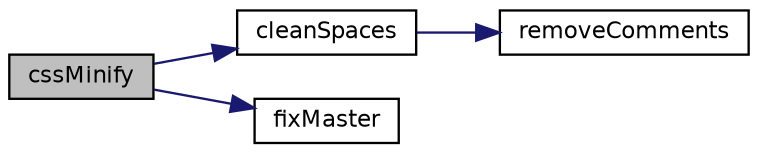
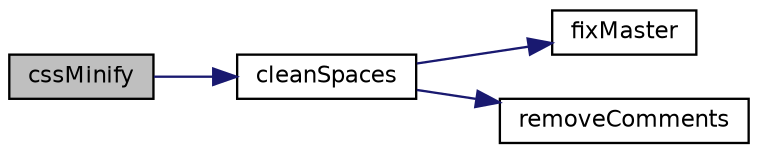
(193, 97) -> (472, 55)
